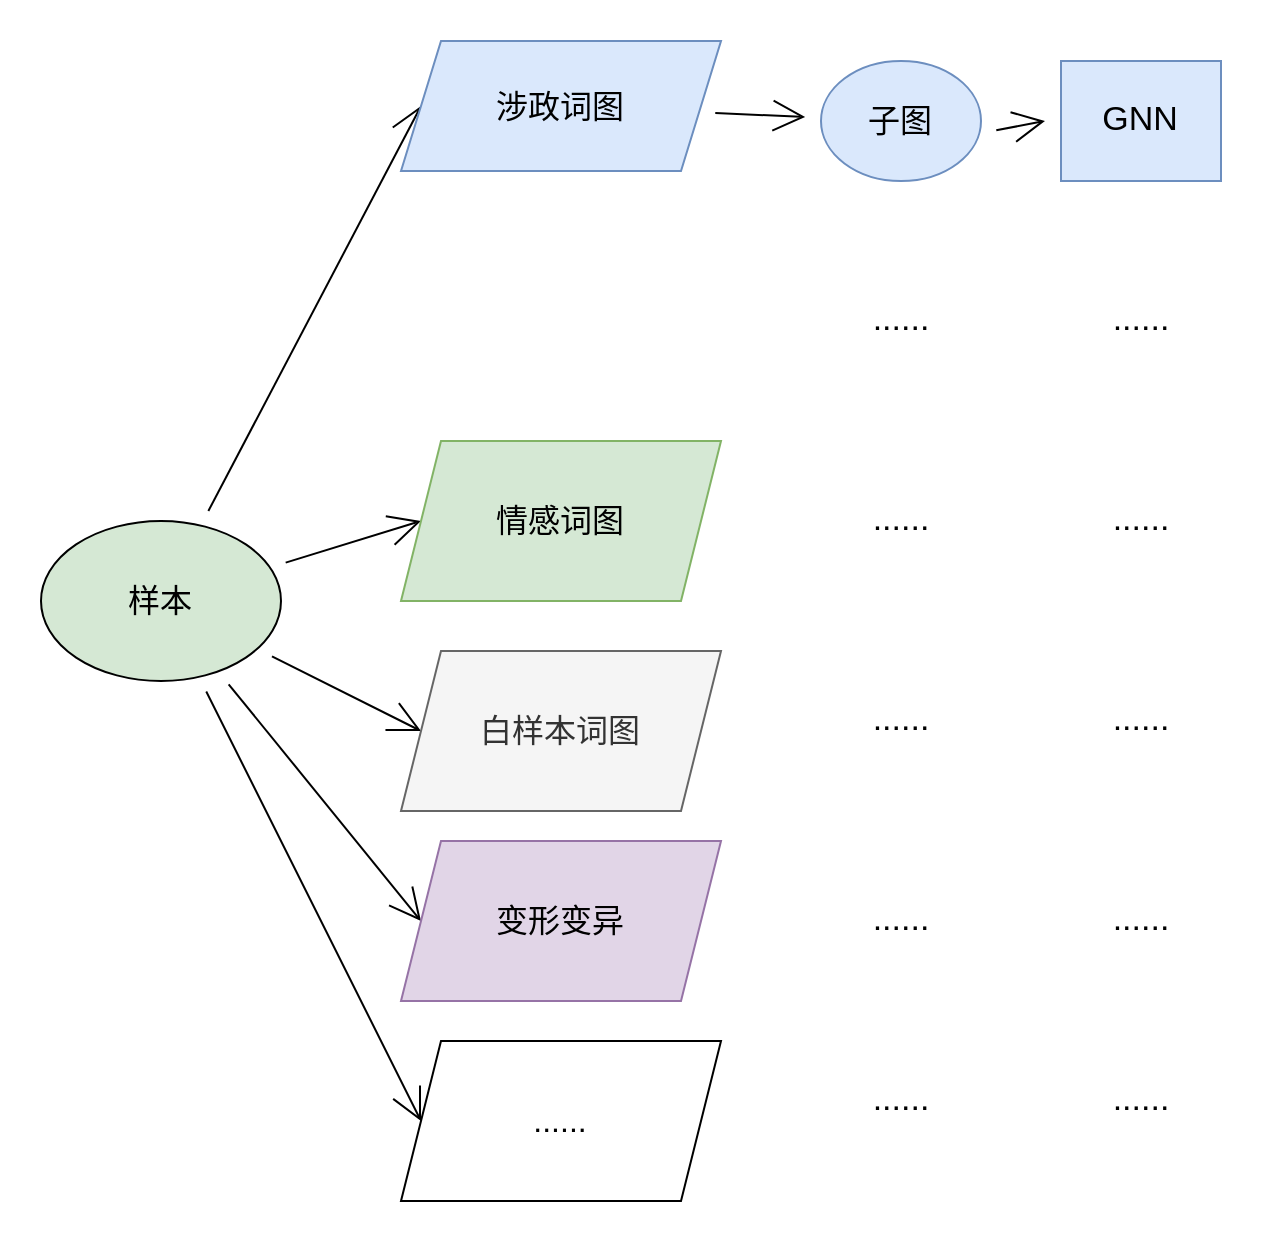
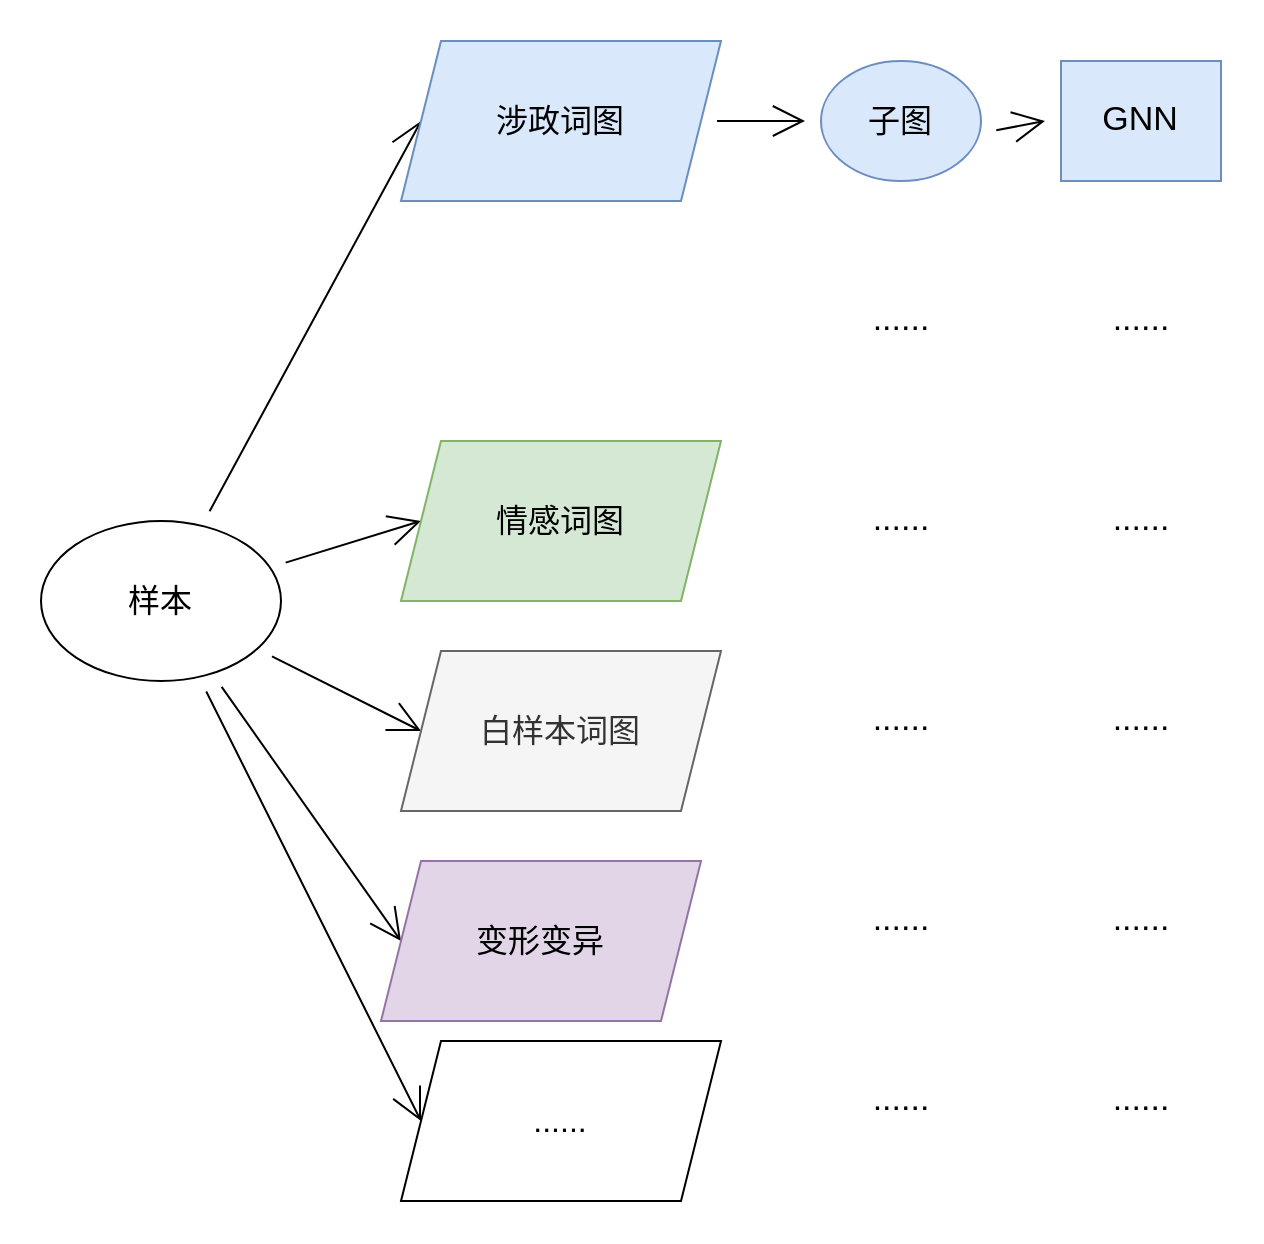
(561, 106) -> (561, 121)
(161, 601) -> (161, 601)
(561, 921) -> (541, 941)
